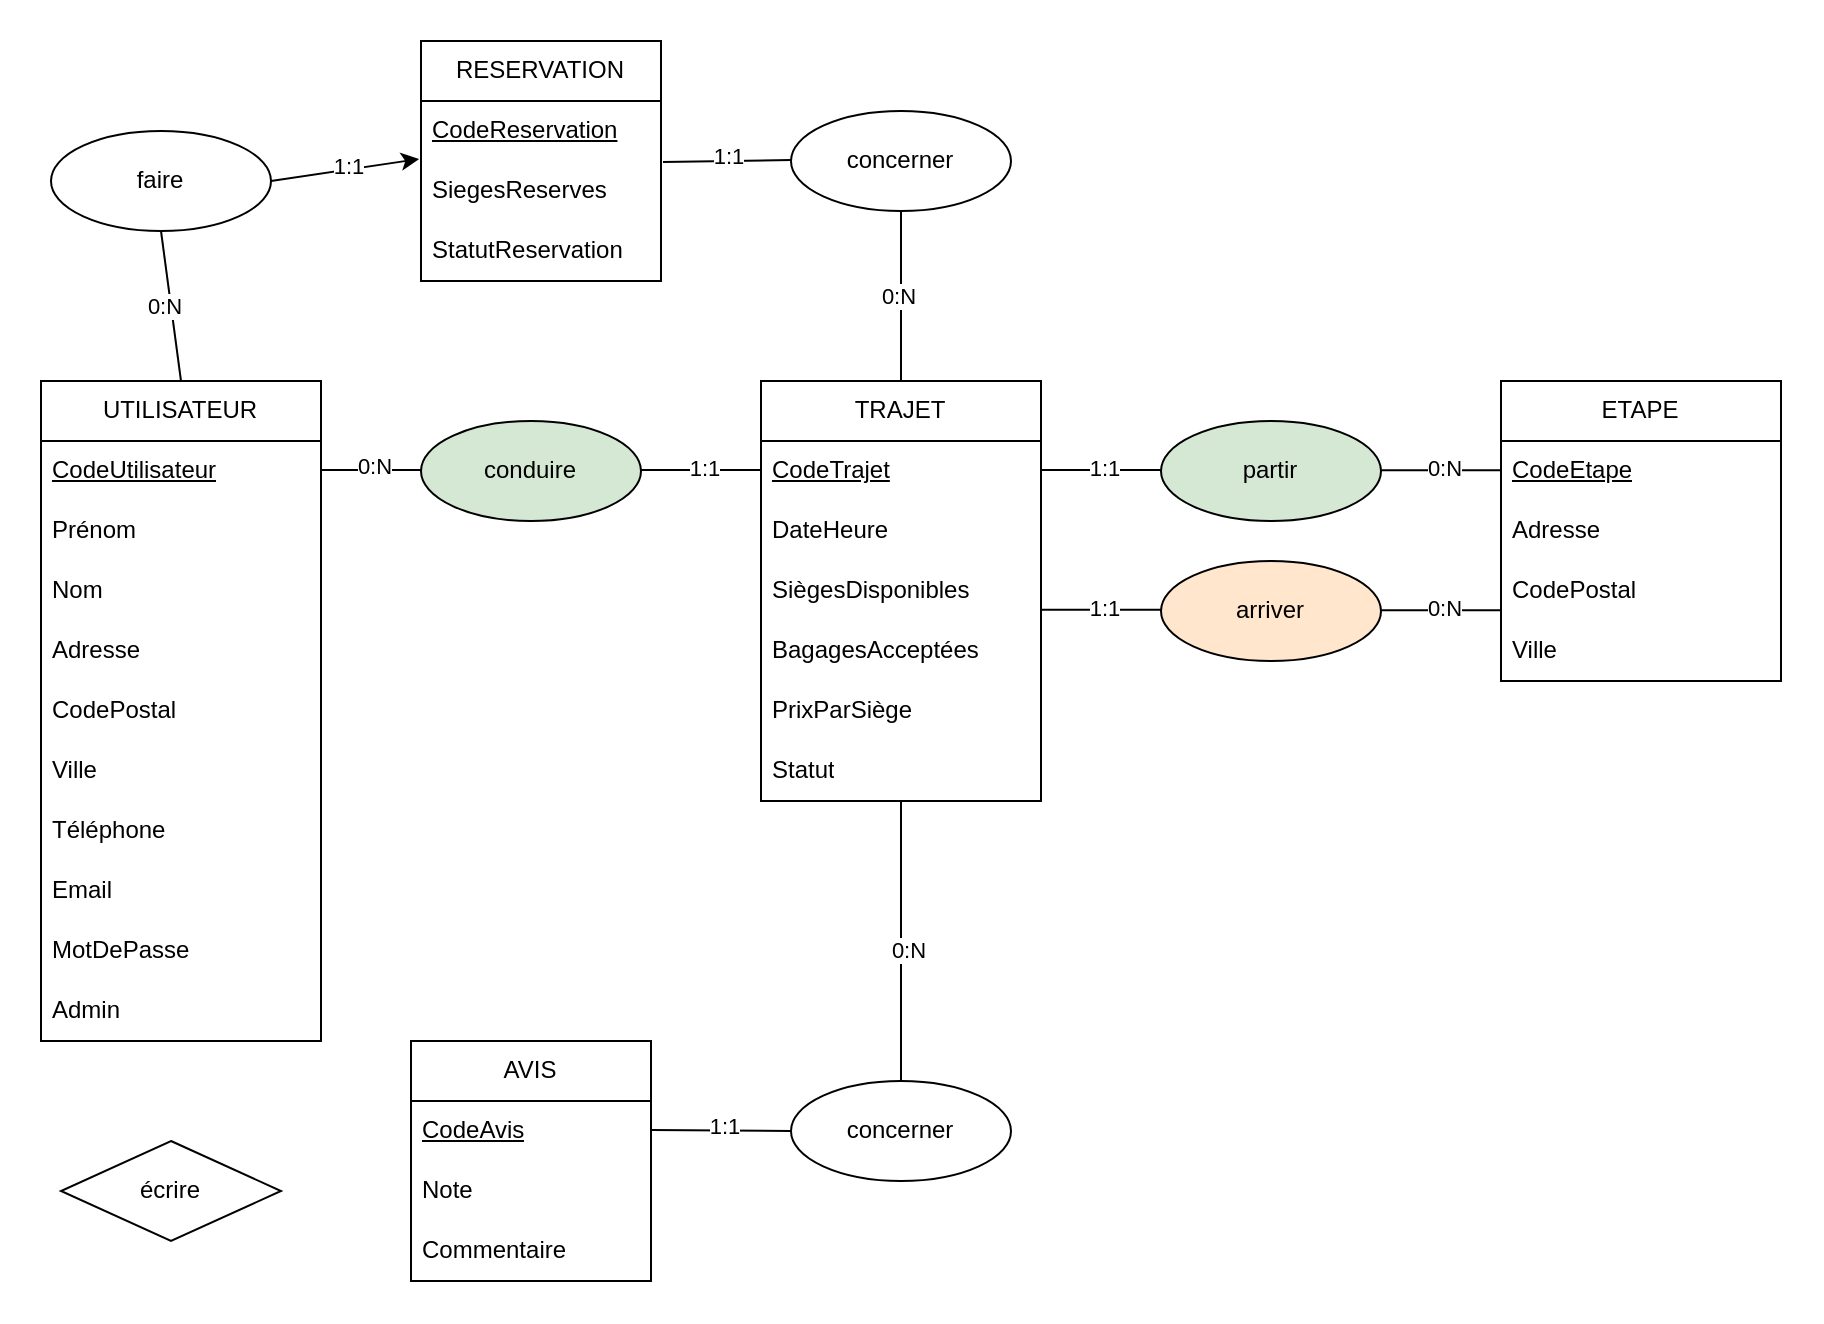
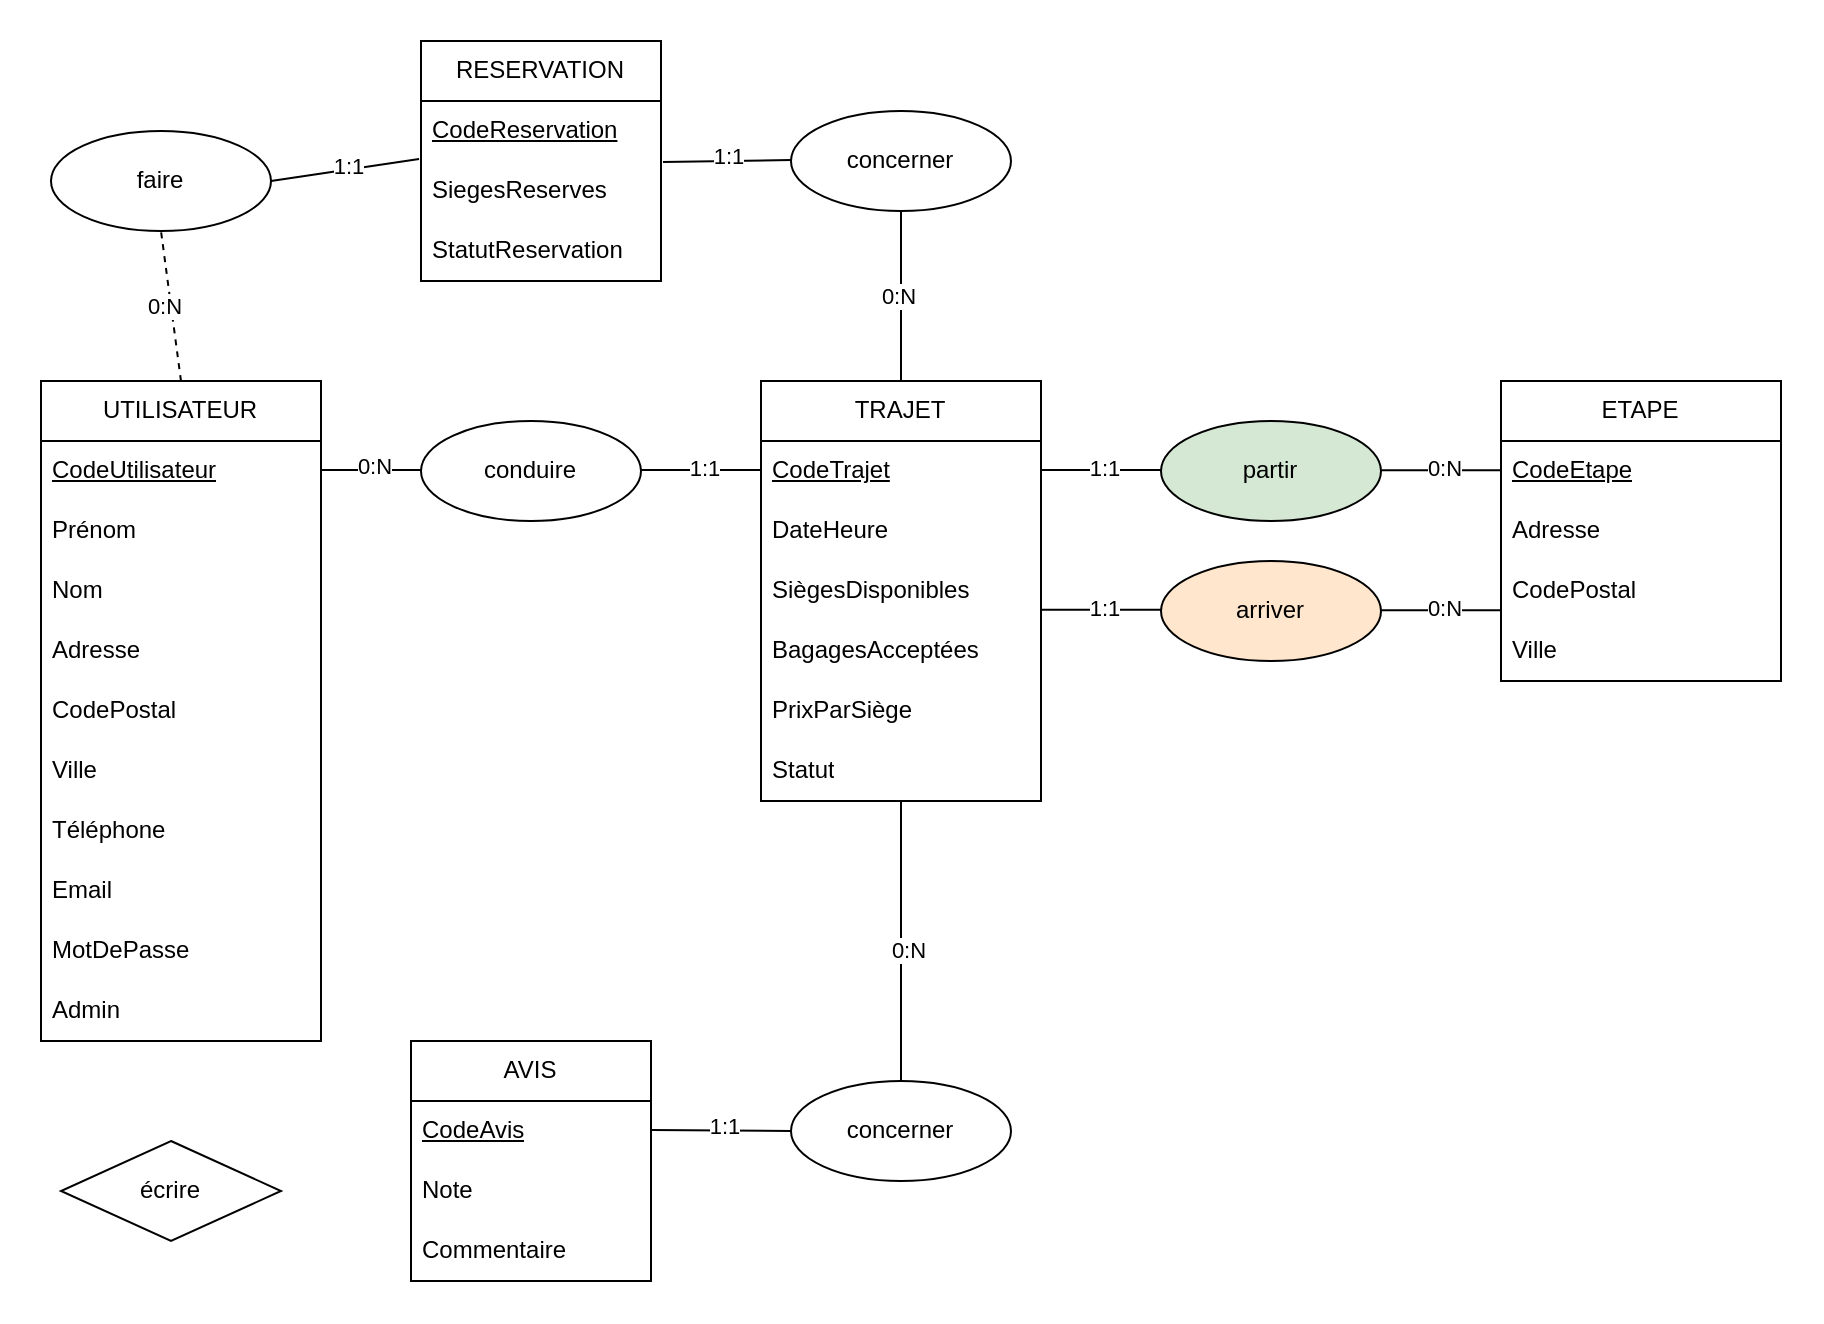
(404, 161) -> (410, 160)
(166, 265) -> (166, 265)
(531, 471) -> (531, 471)
